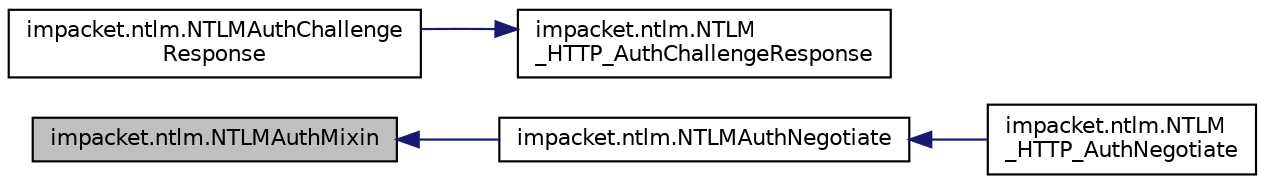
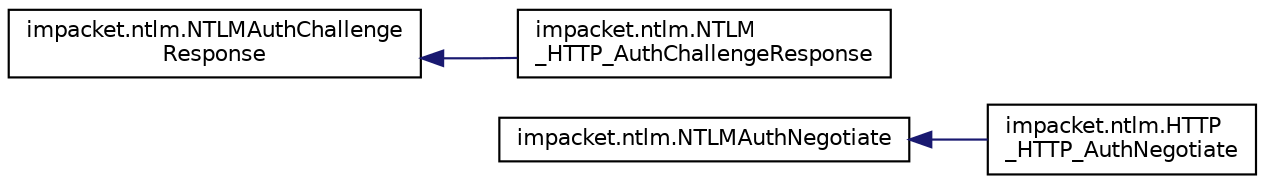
(458, 29) -> (481, 58)
(215, 140) -> none
(1122, 140) -> (1122, 140)
